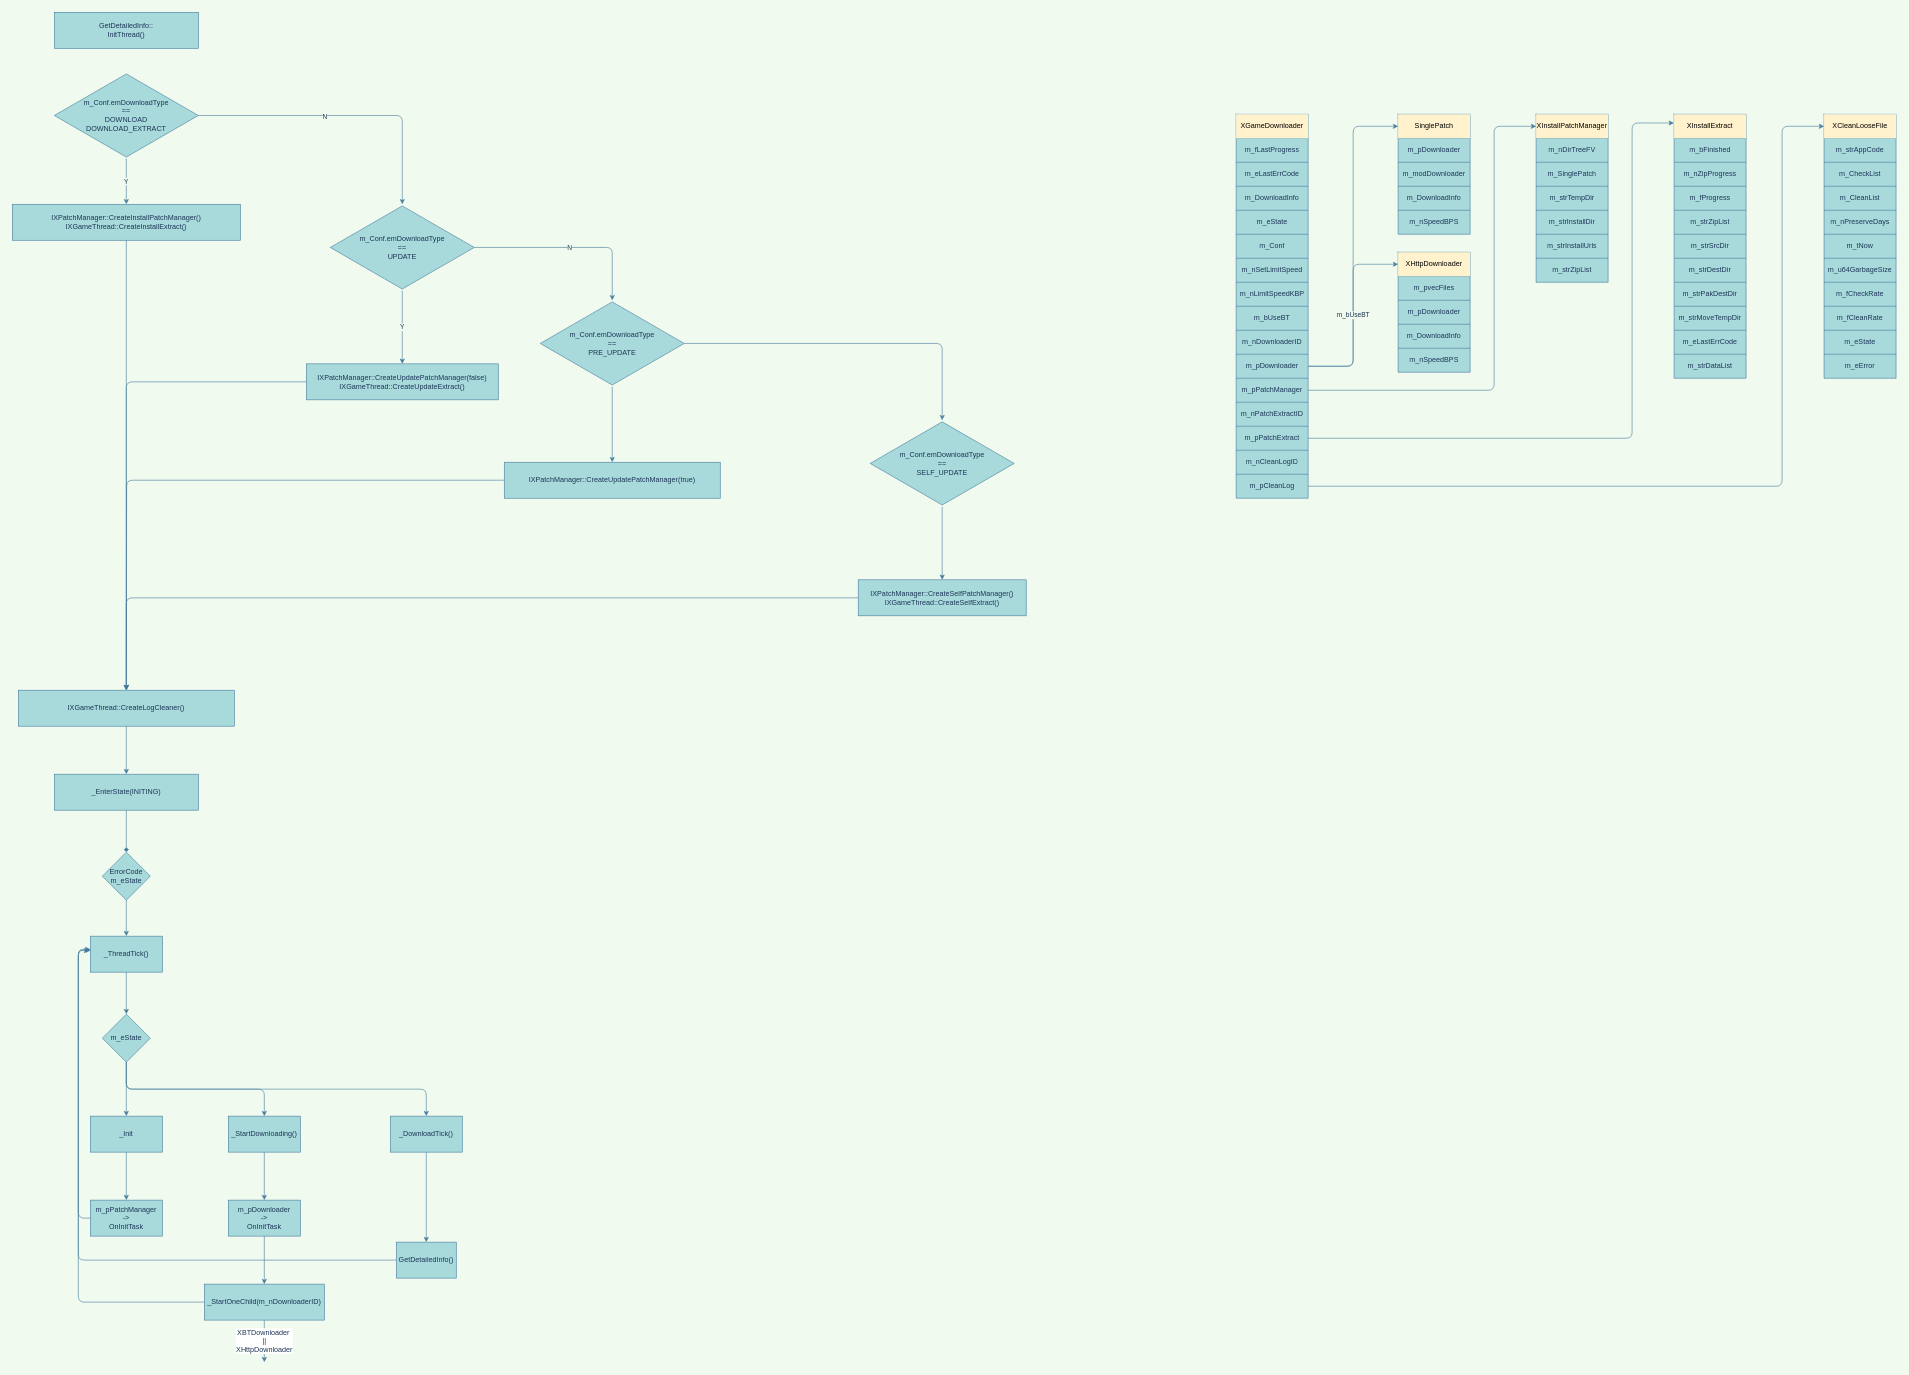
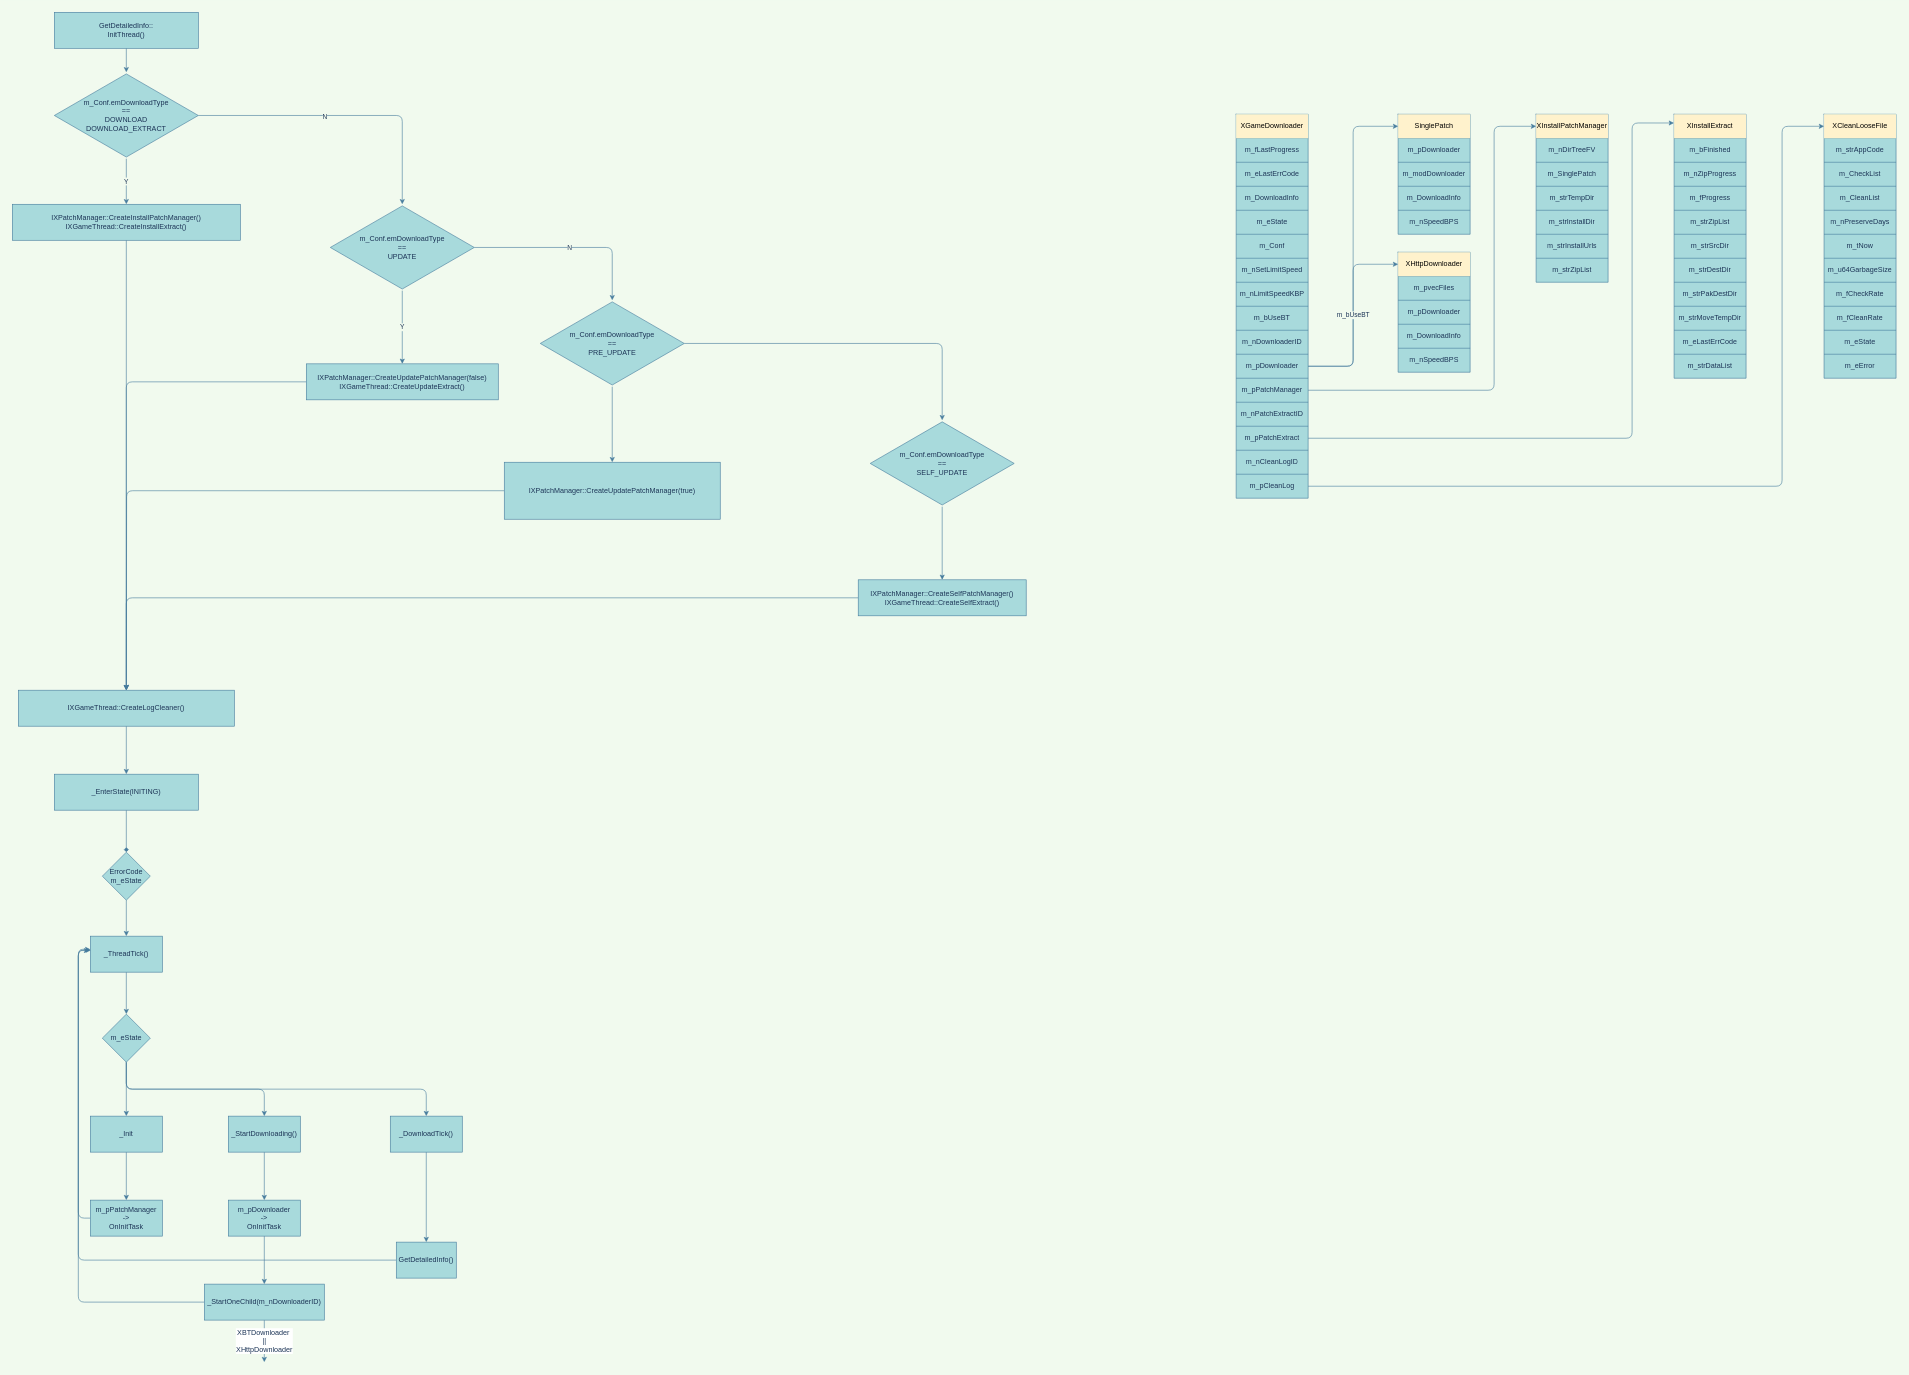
none -> (126, 66)
(612, 480) -> (612, 491)
